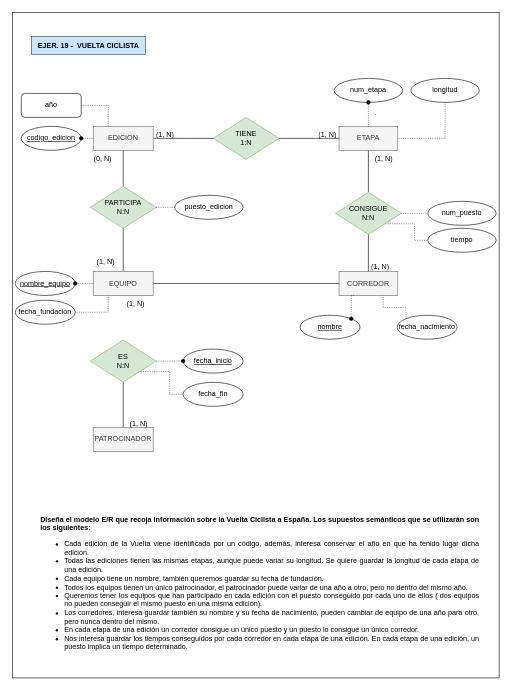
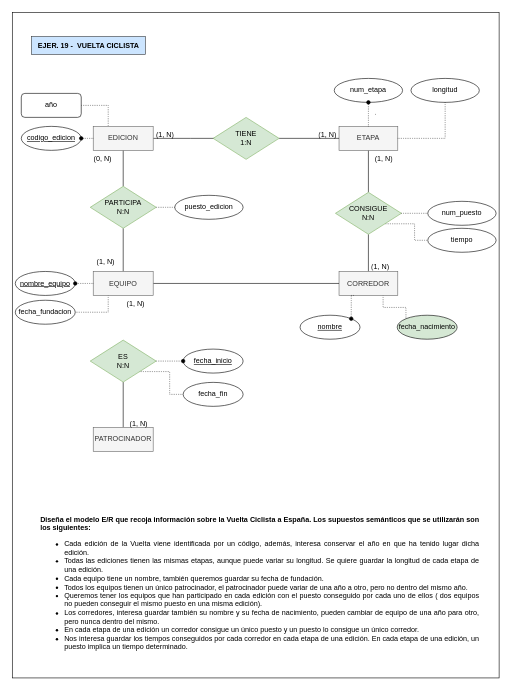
(428, 327) -> (428, 327)
